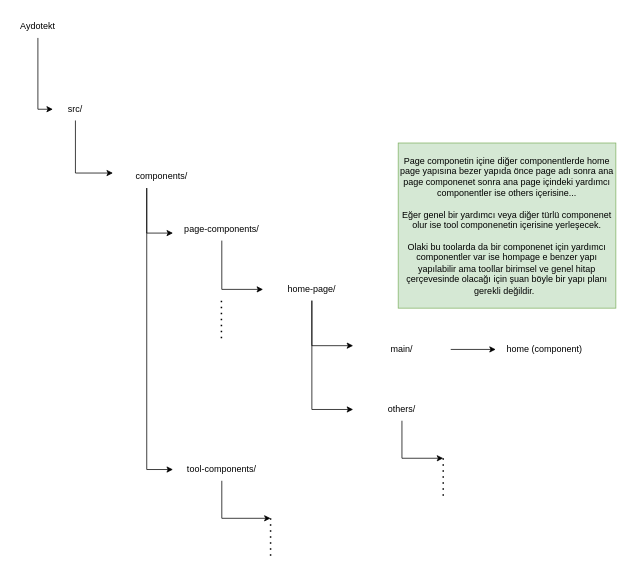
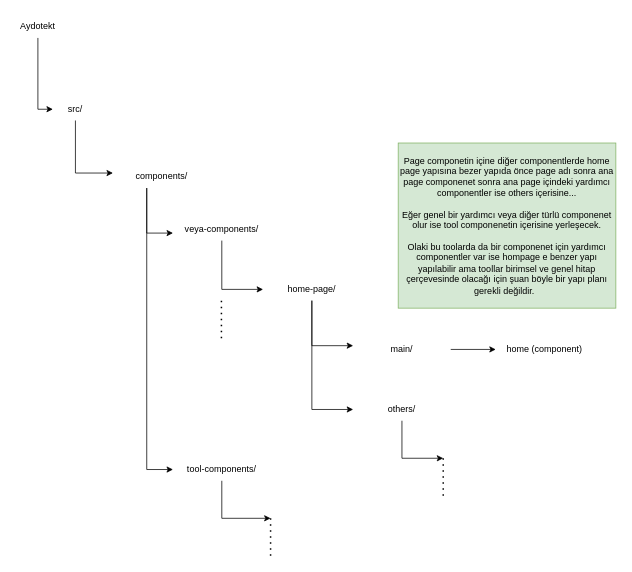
(222, 229) -> (222, 229)
